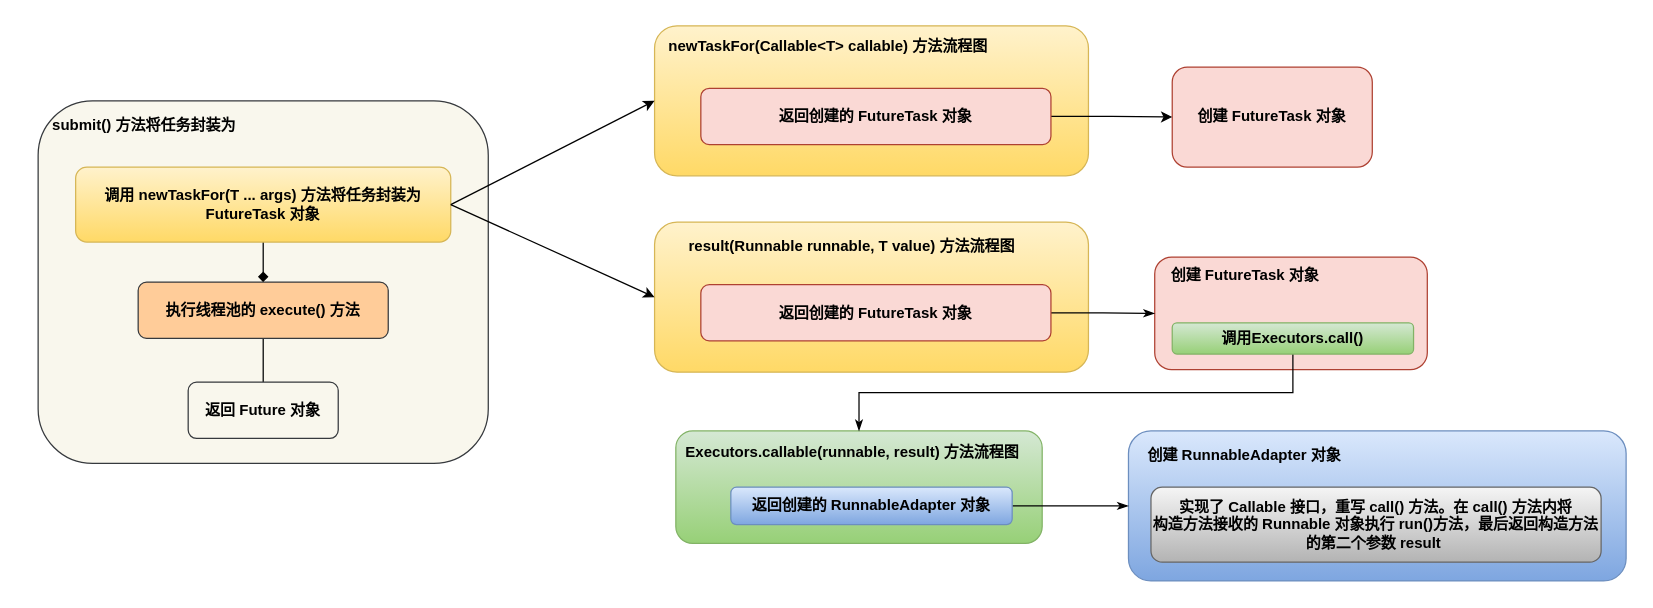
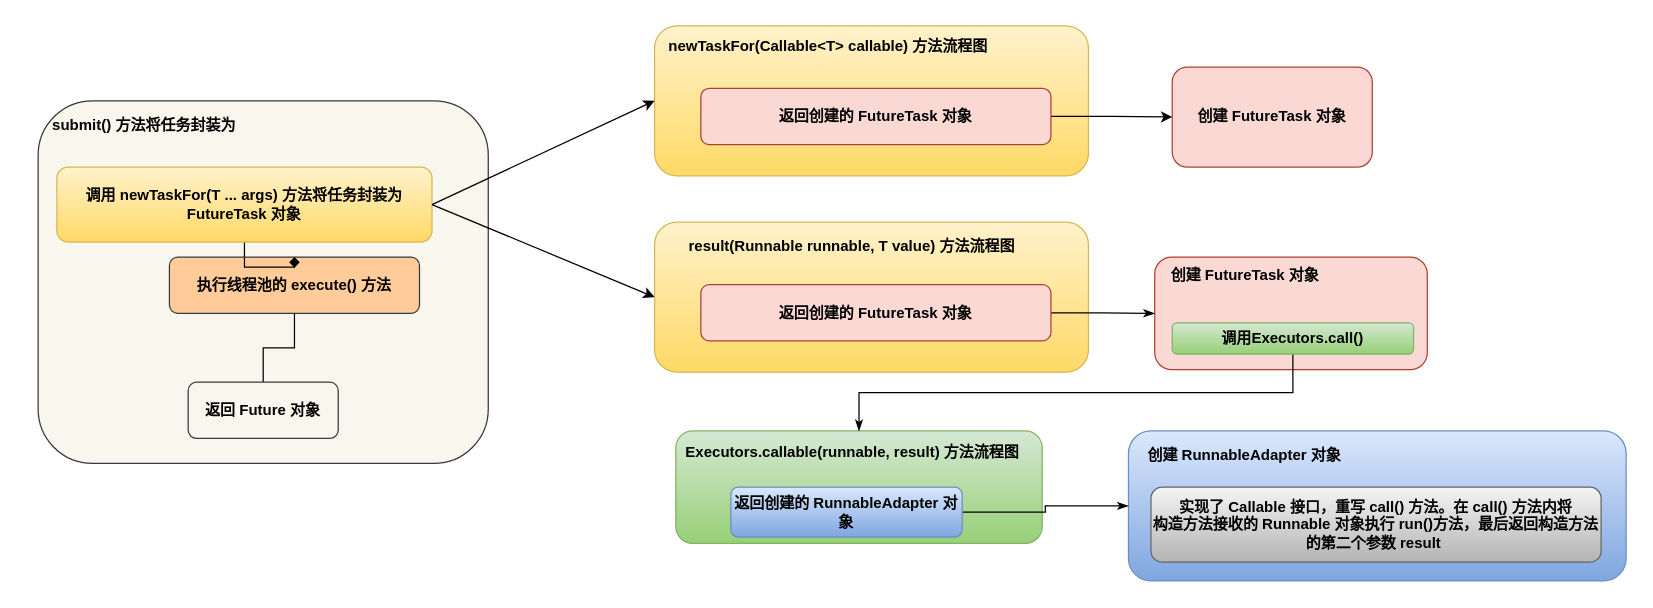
(263, 204) -> (244, 204)
(263, 310) -> (294, 285)
(871, 506) -> (846, 512)
